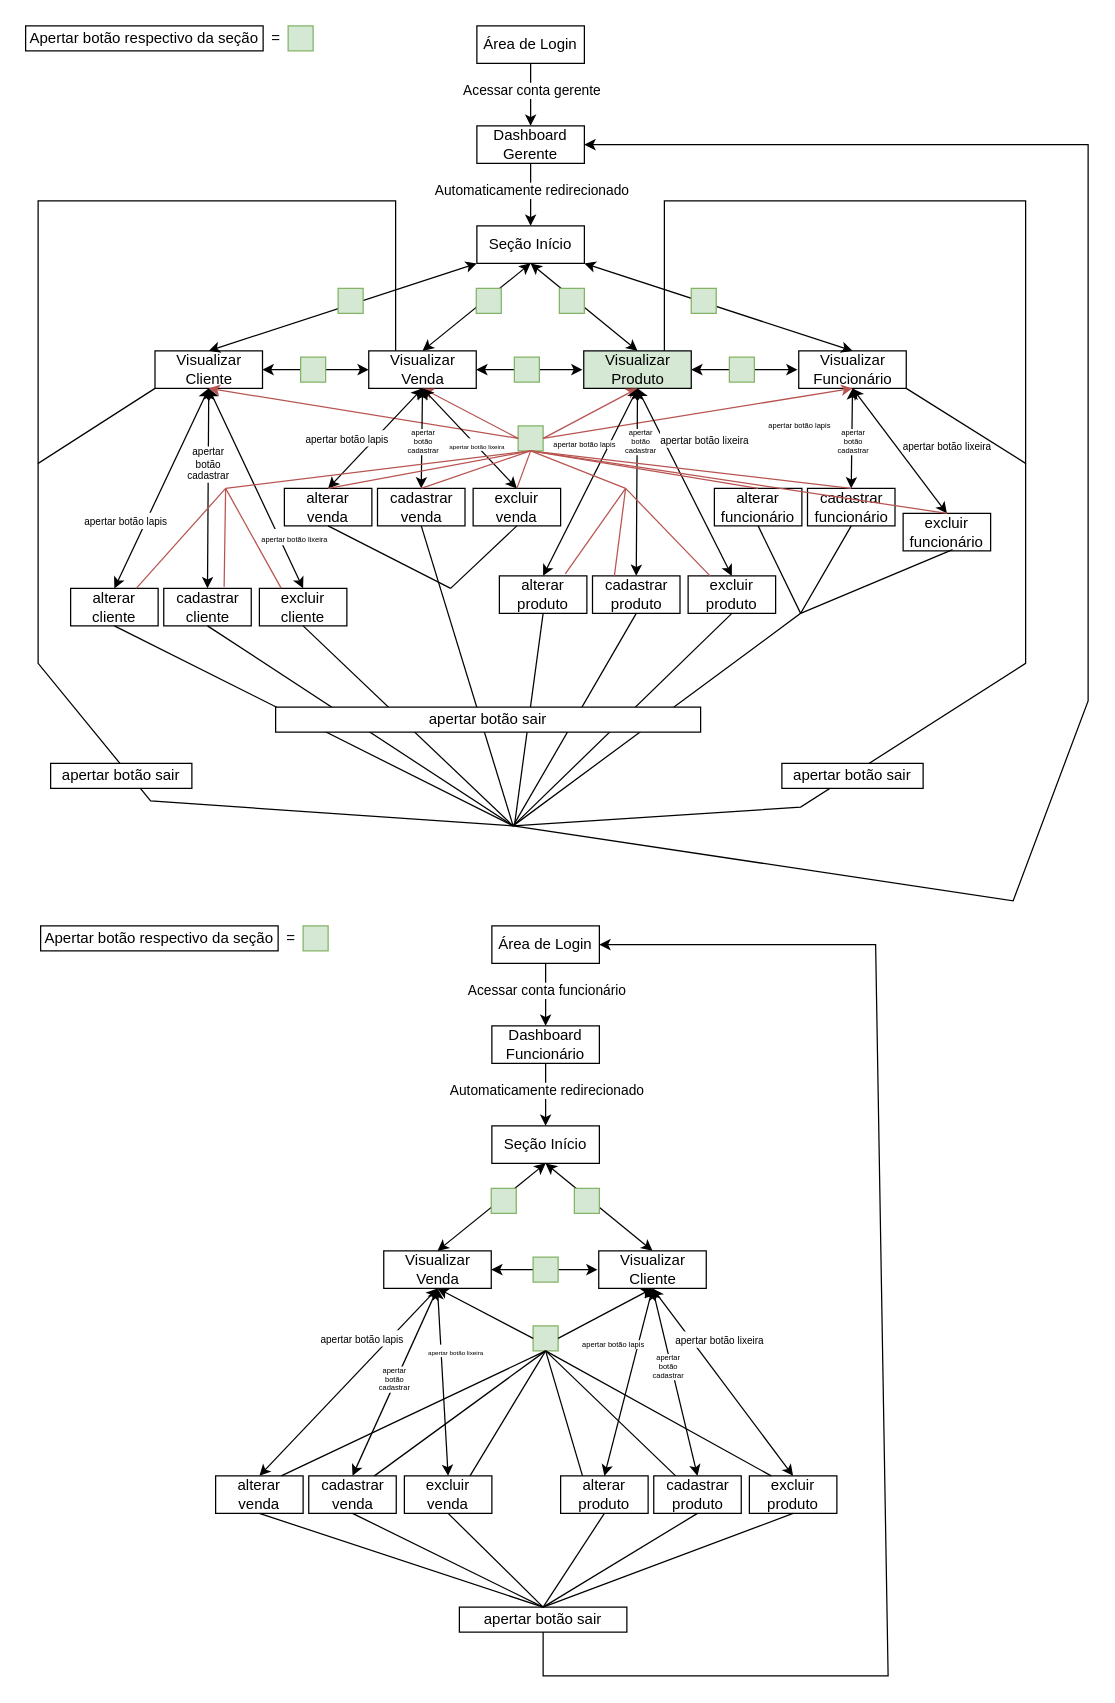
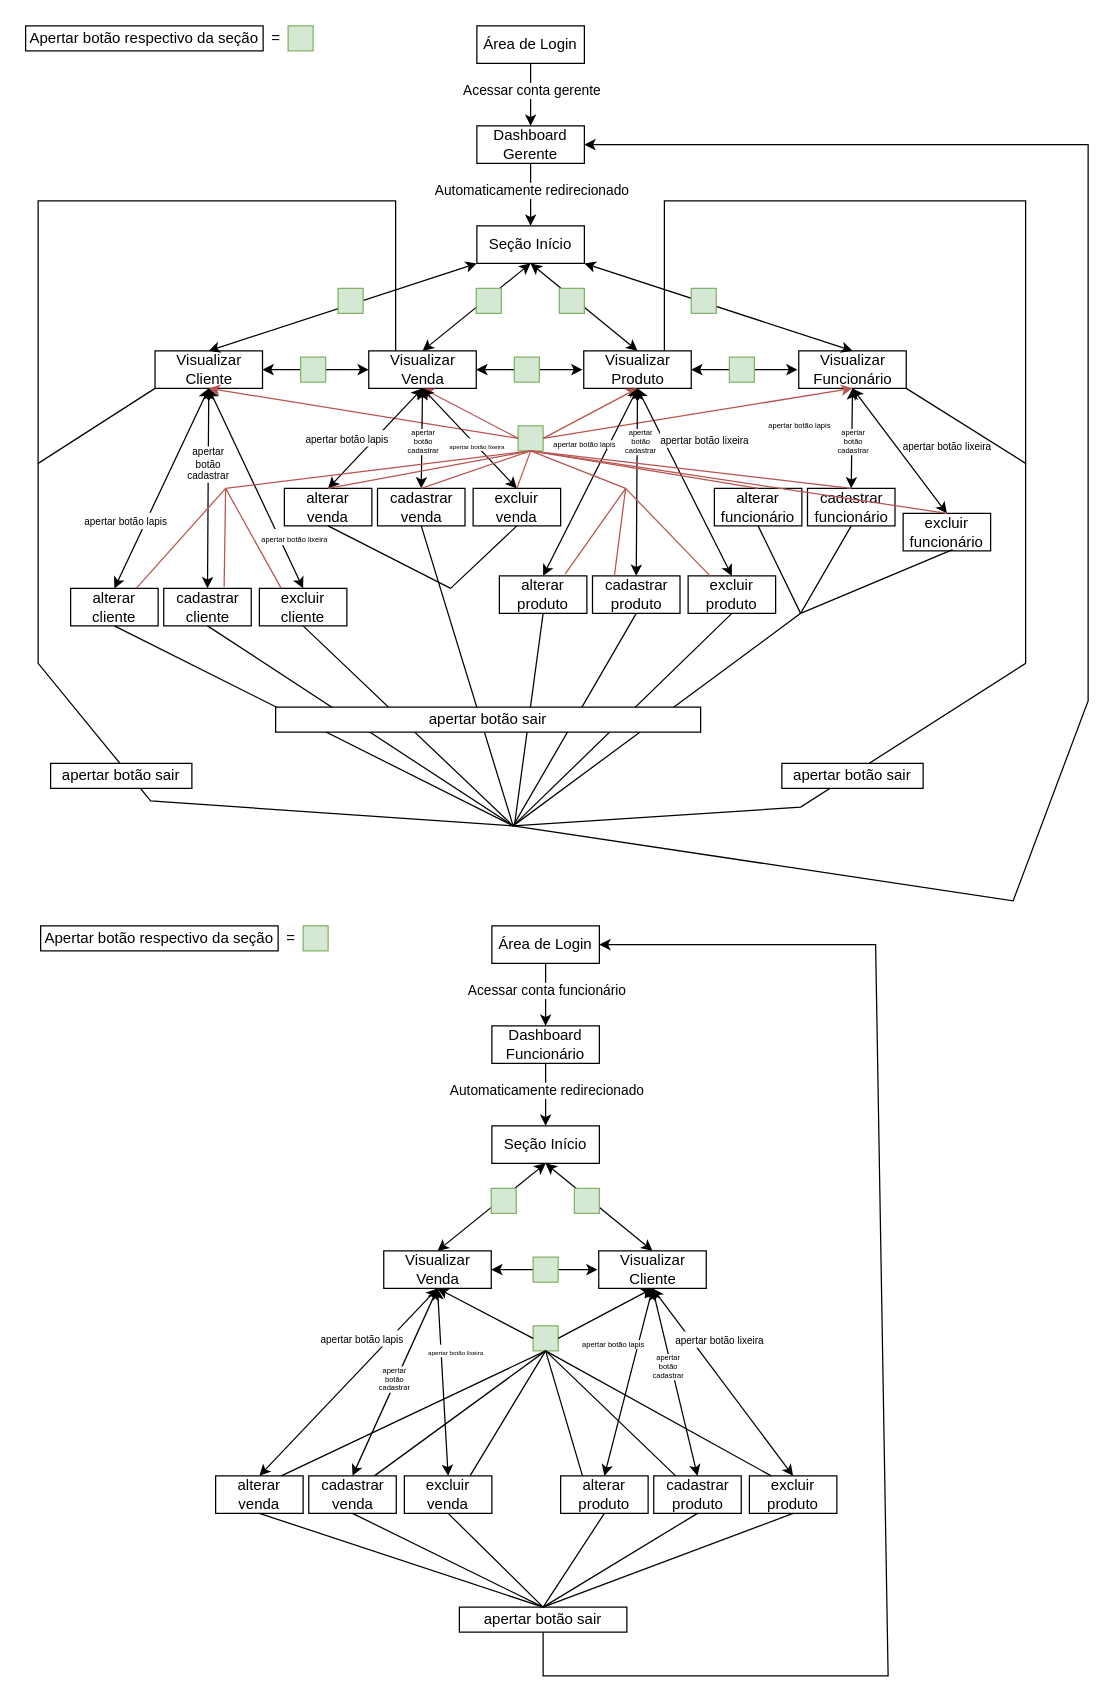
(638, 369) -> (638, 369)
